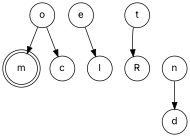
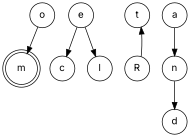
none -> (175, 15)
(133, 38) -> (142, 45)
(51, 39) -> (73, 39)
